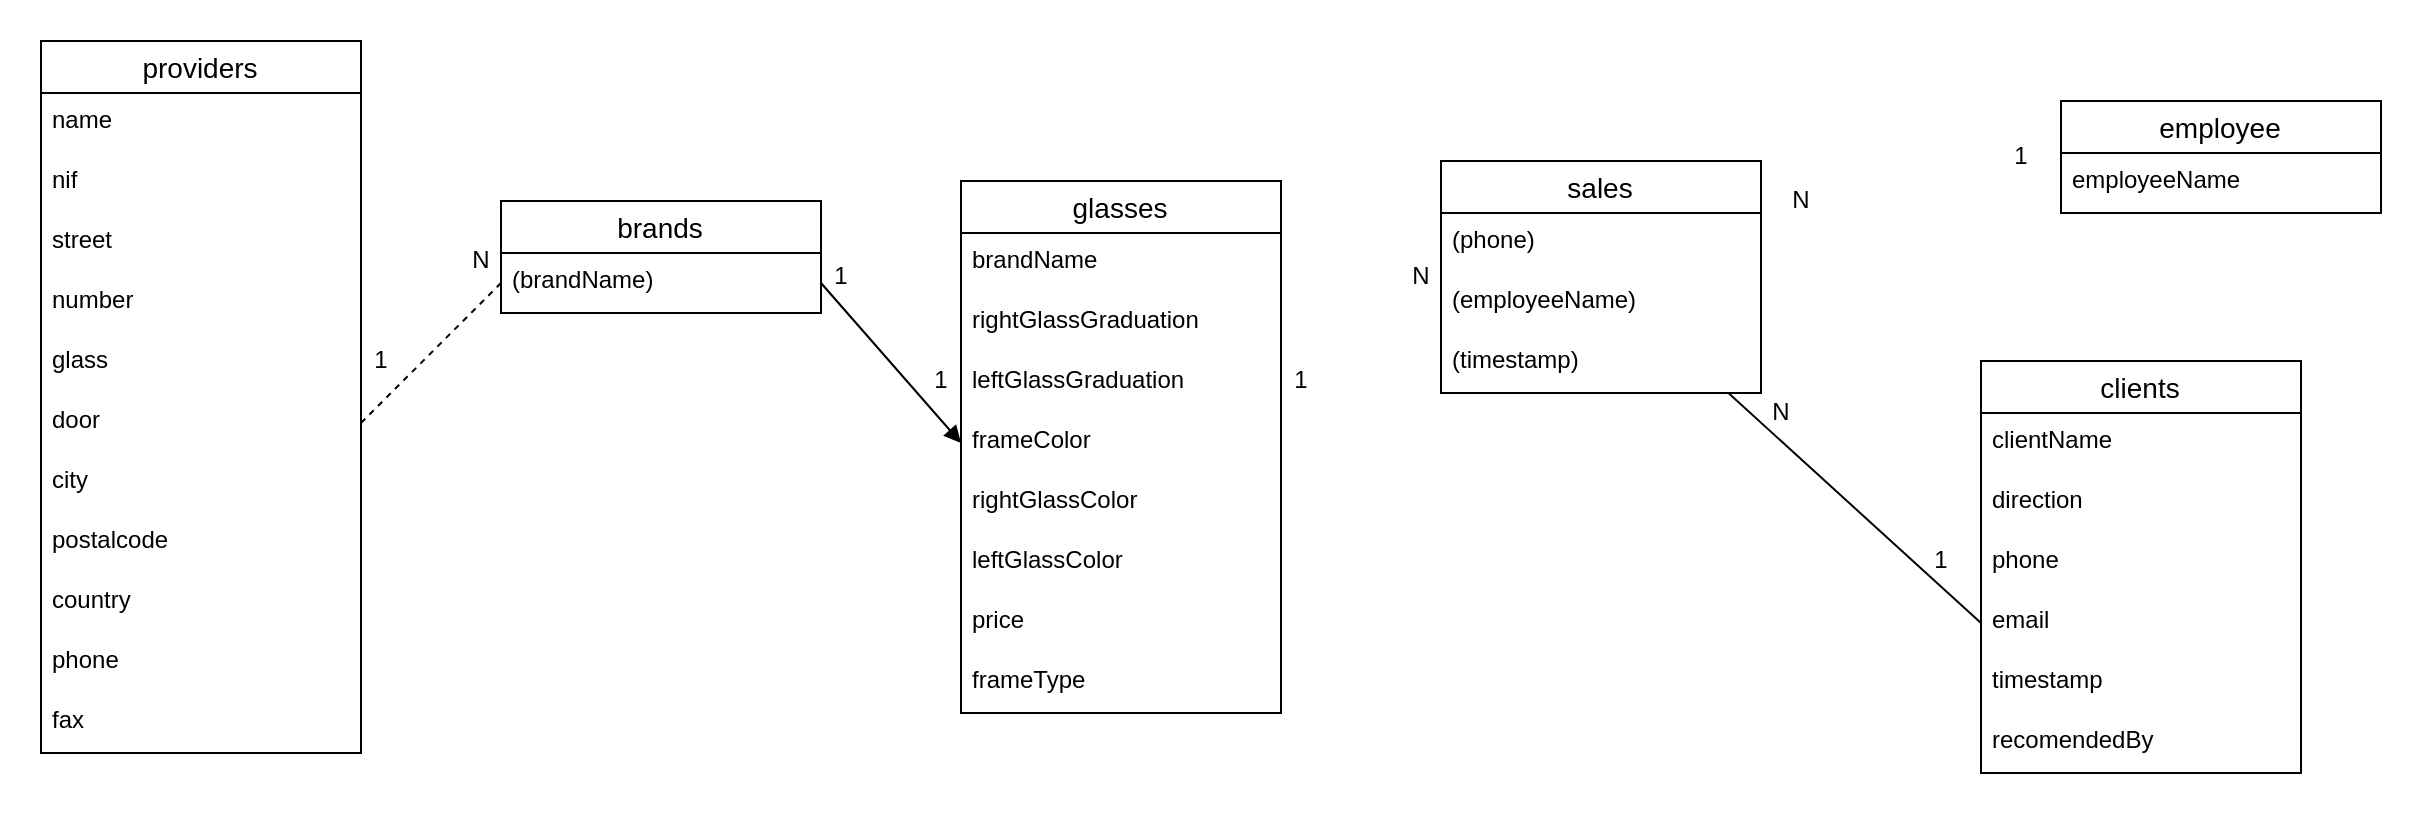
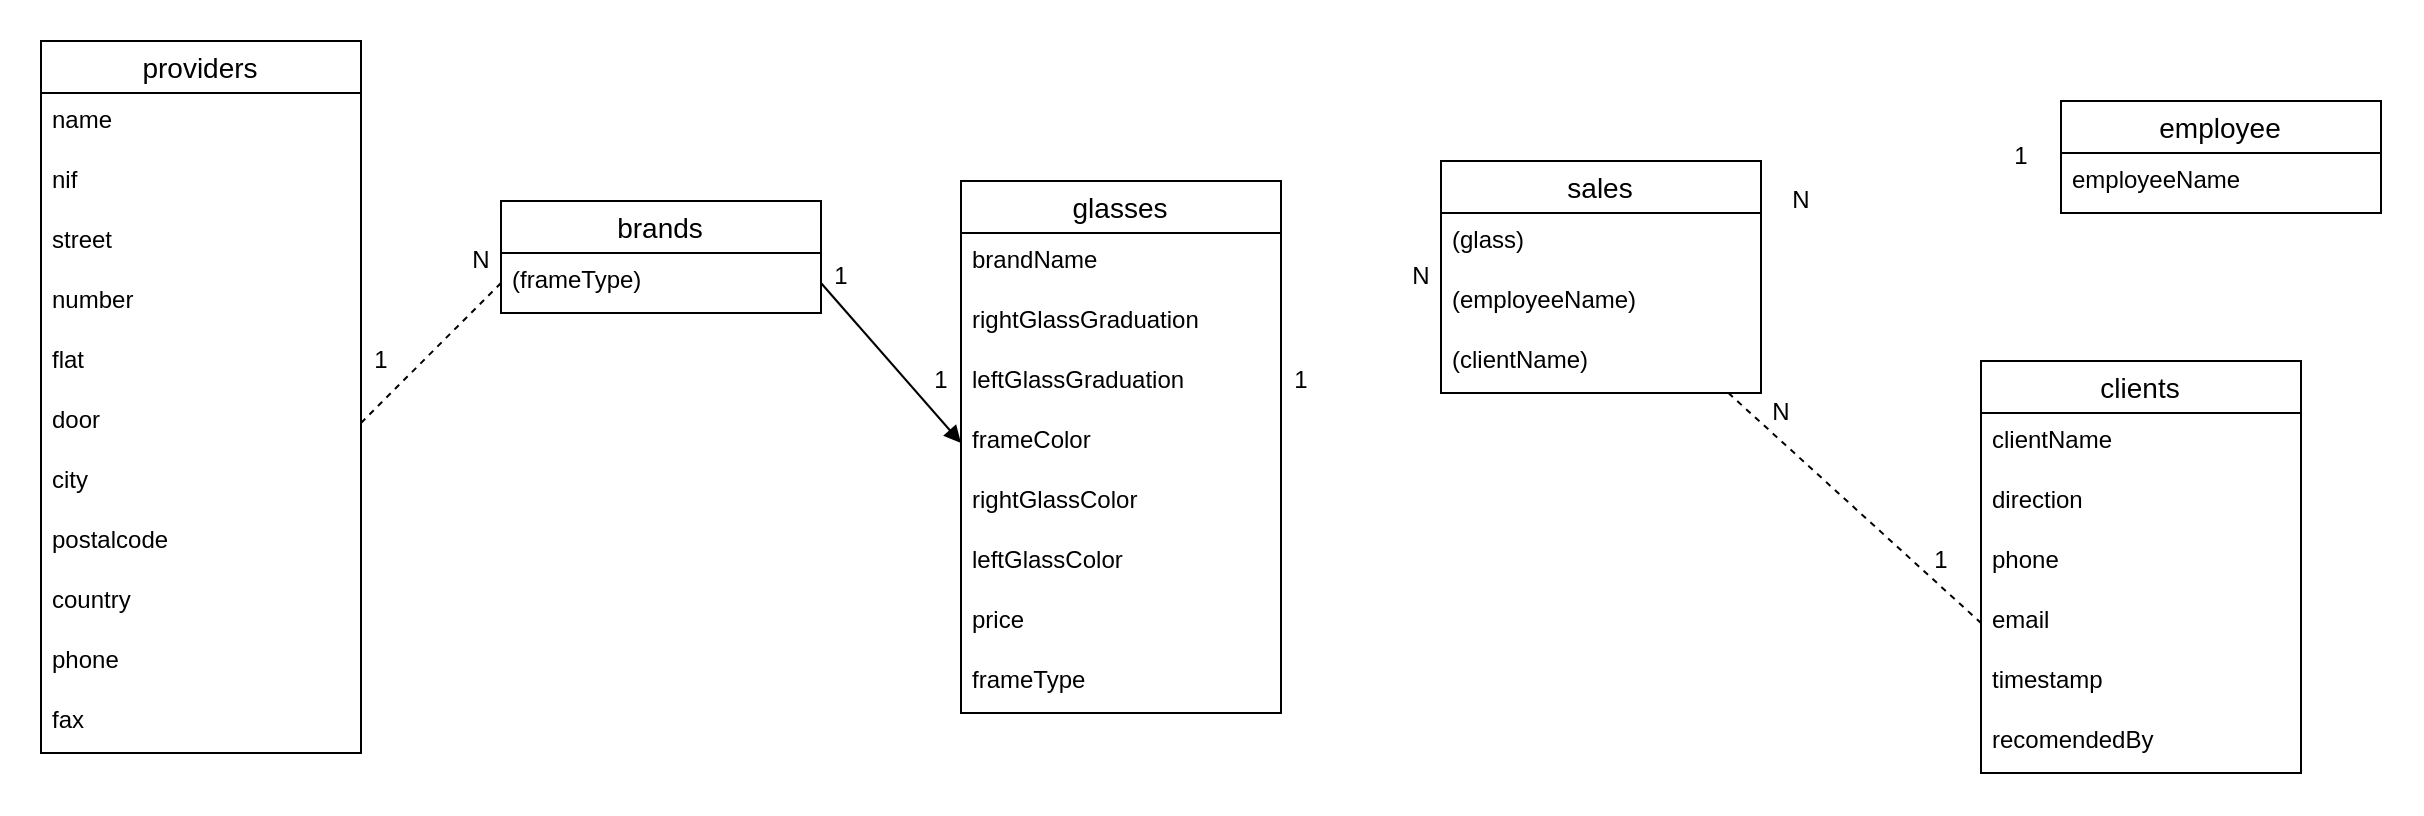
(1499, 240) -> (1496, 240)
(586, 280) -> (586, 280)
(82, 360) -> (76, 360)
(1523, 360) -> (1526, 360)
(1855, 508) -> (1855, 508)
